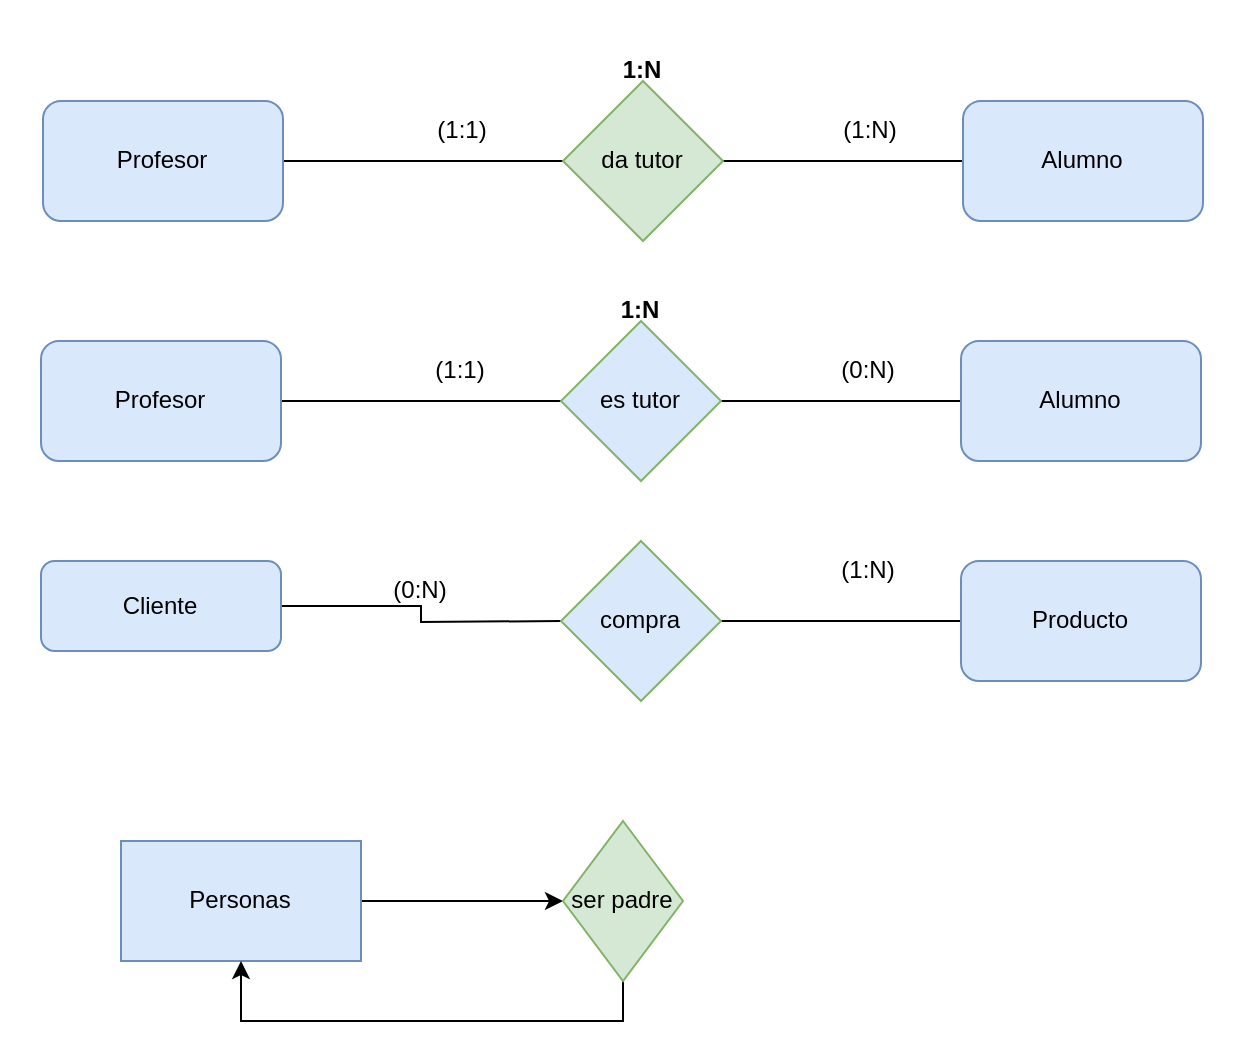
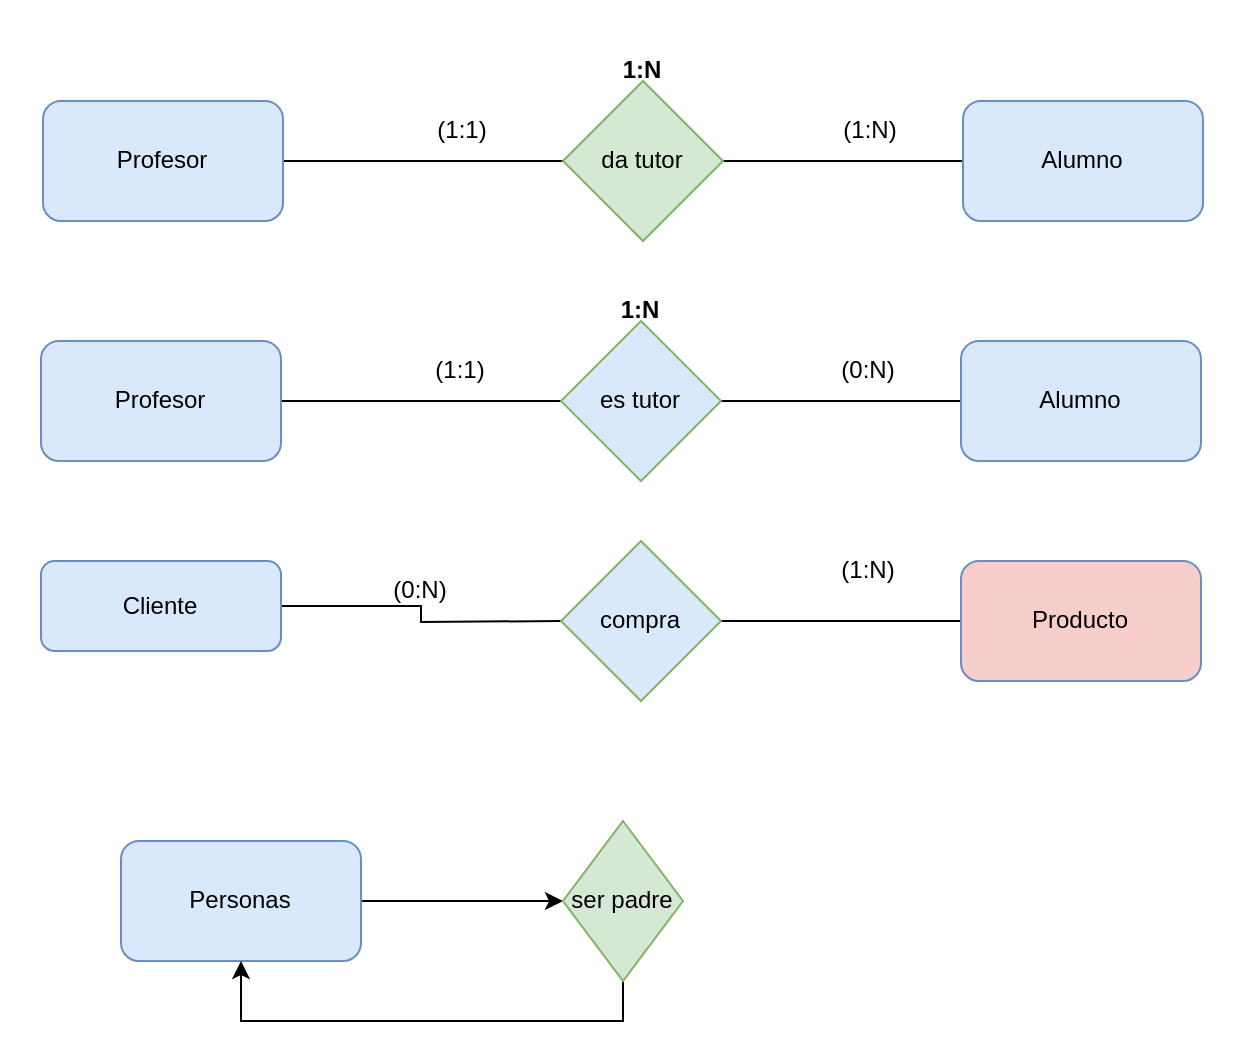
(1081, 621) -> (1081, 621)
(241, 901) -> (241, 901)
